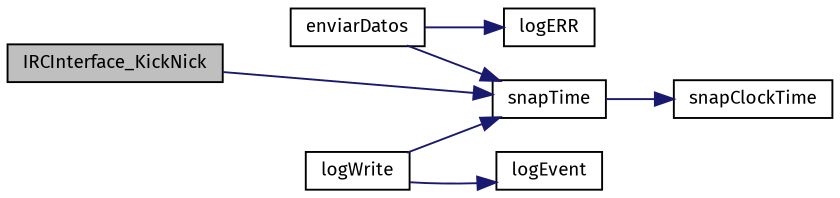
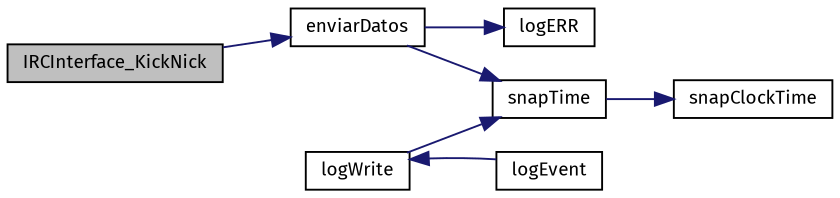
(348, 82) -> (247, 44)
(444, 183) -> (463, 158)
